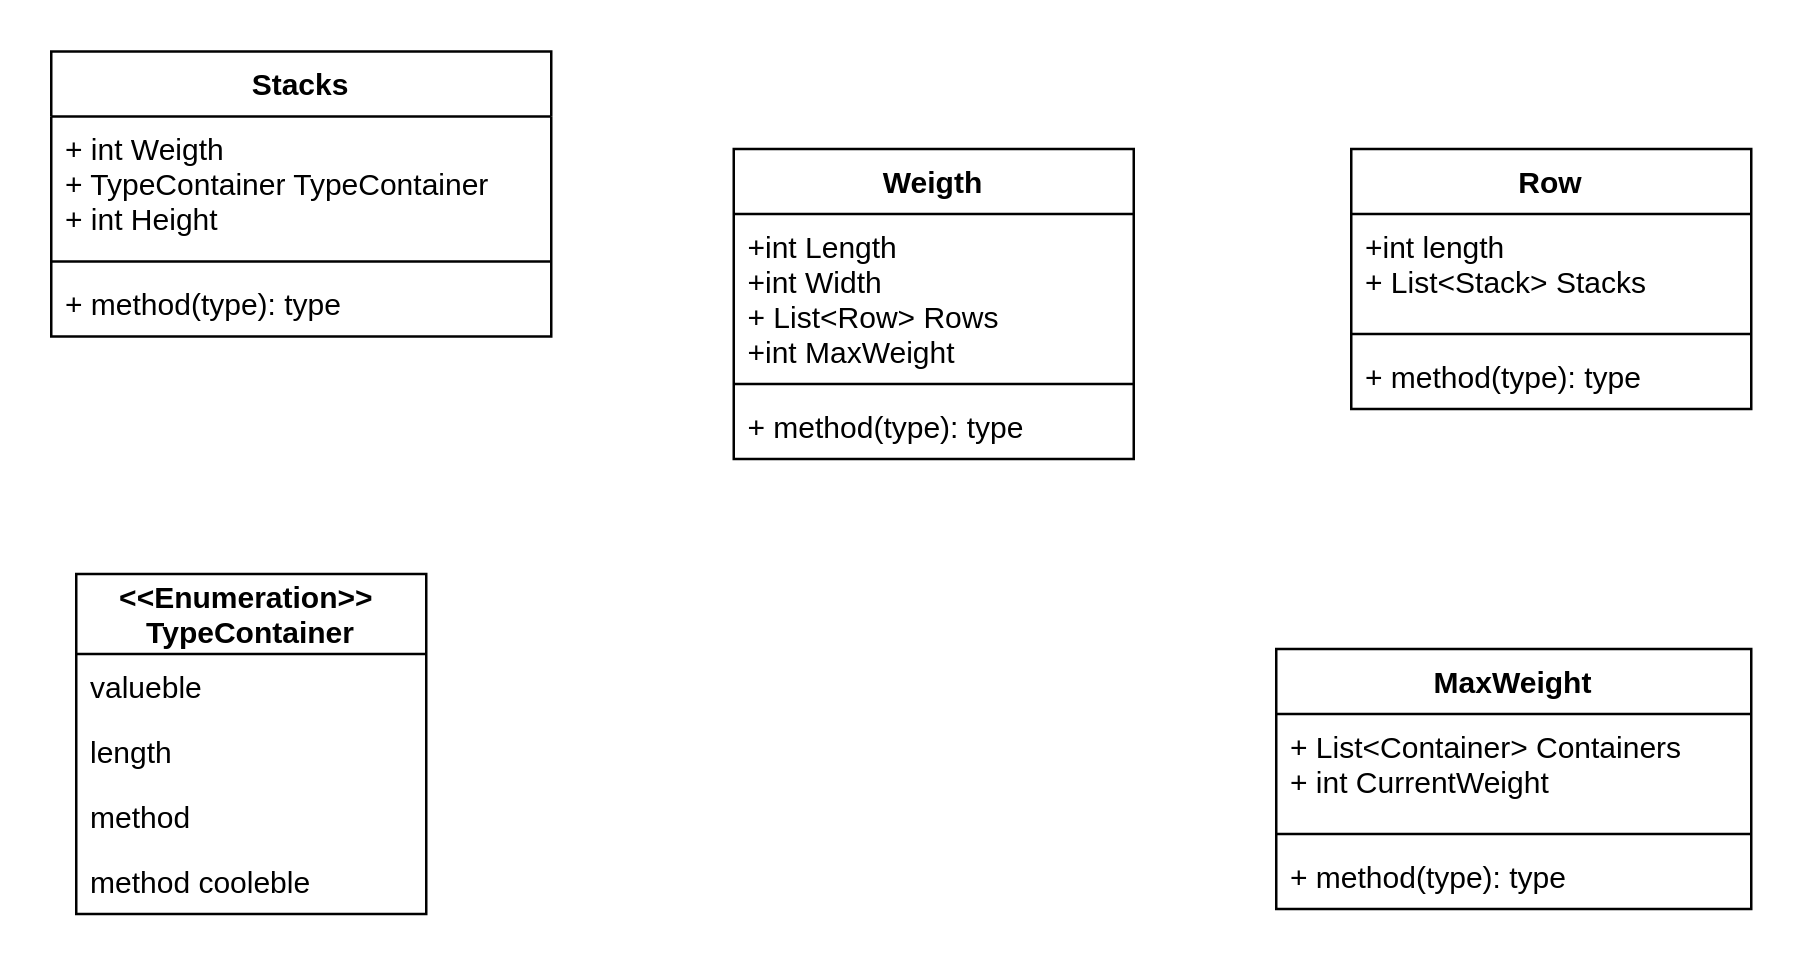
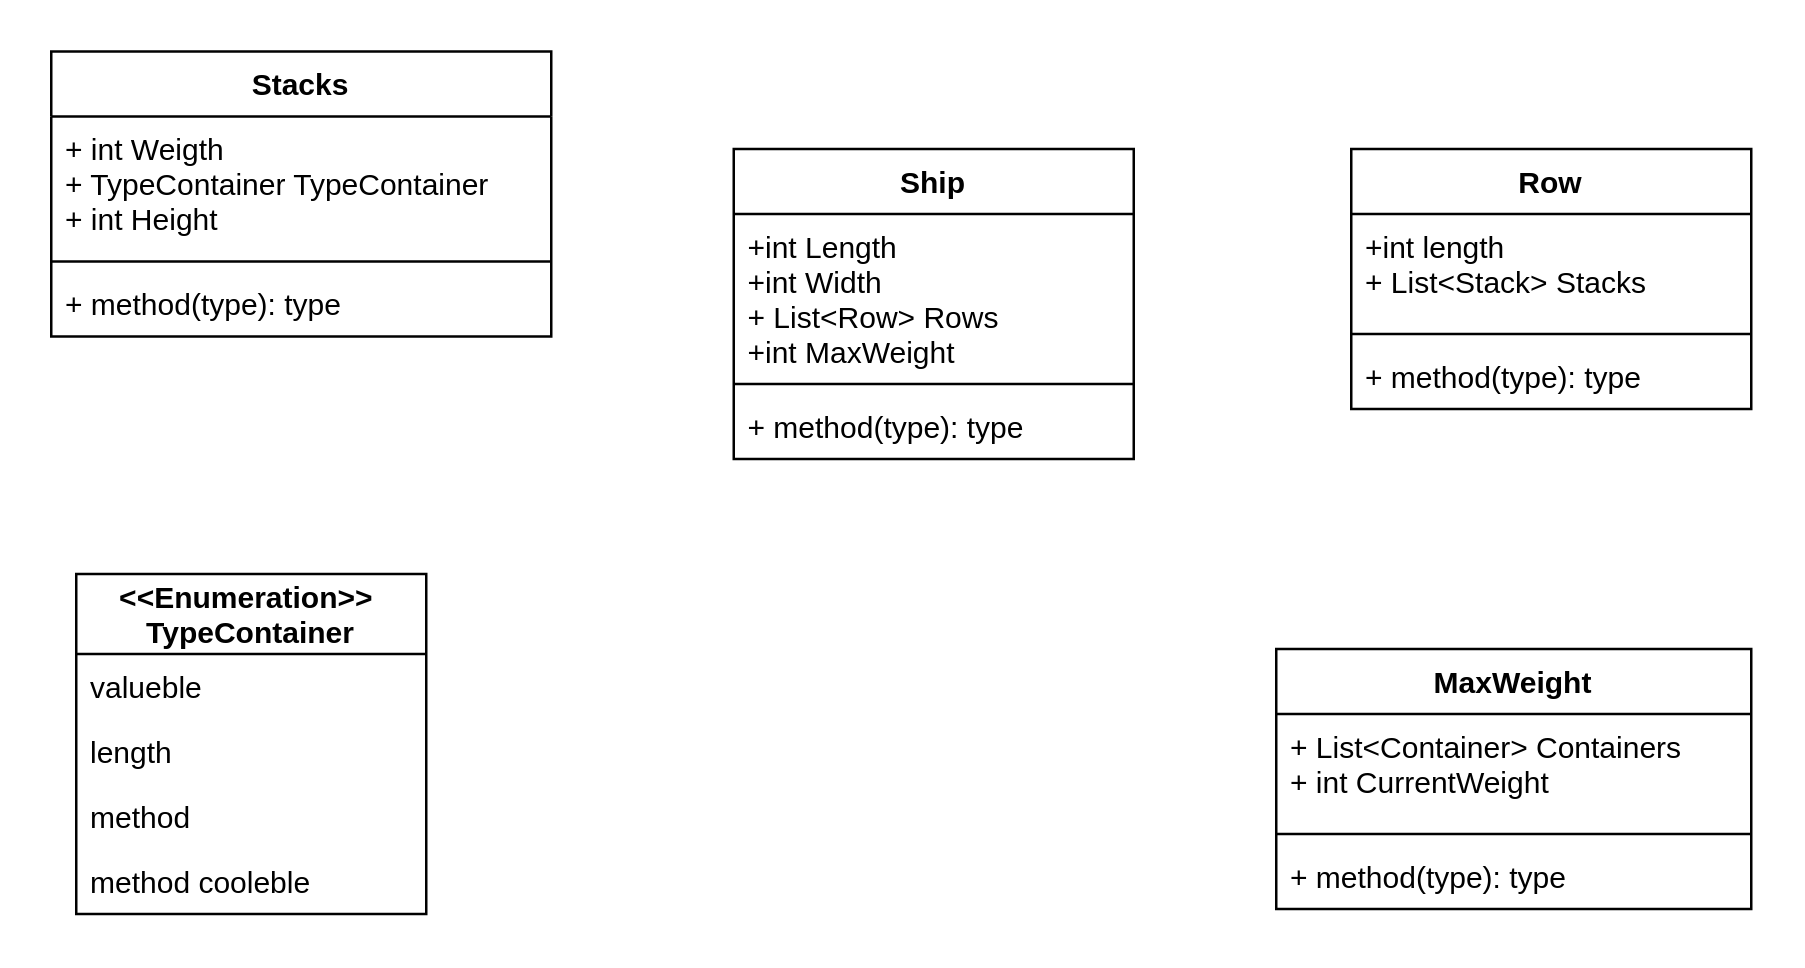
(933, 183) -> (933, 183)
